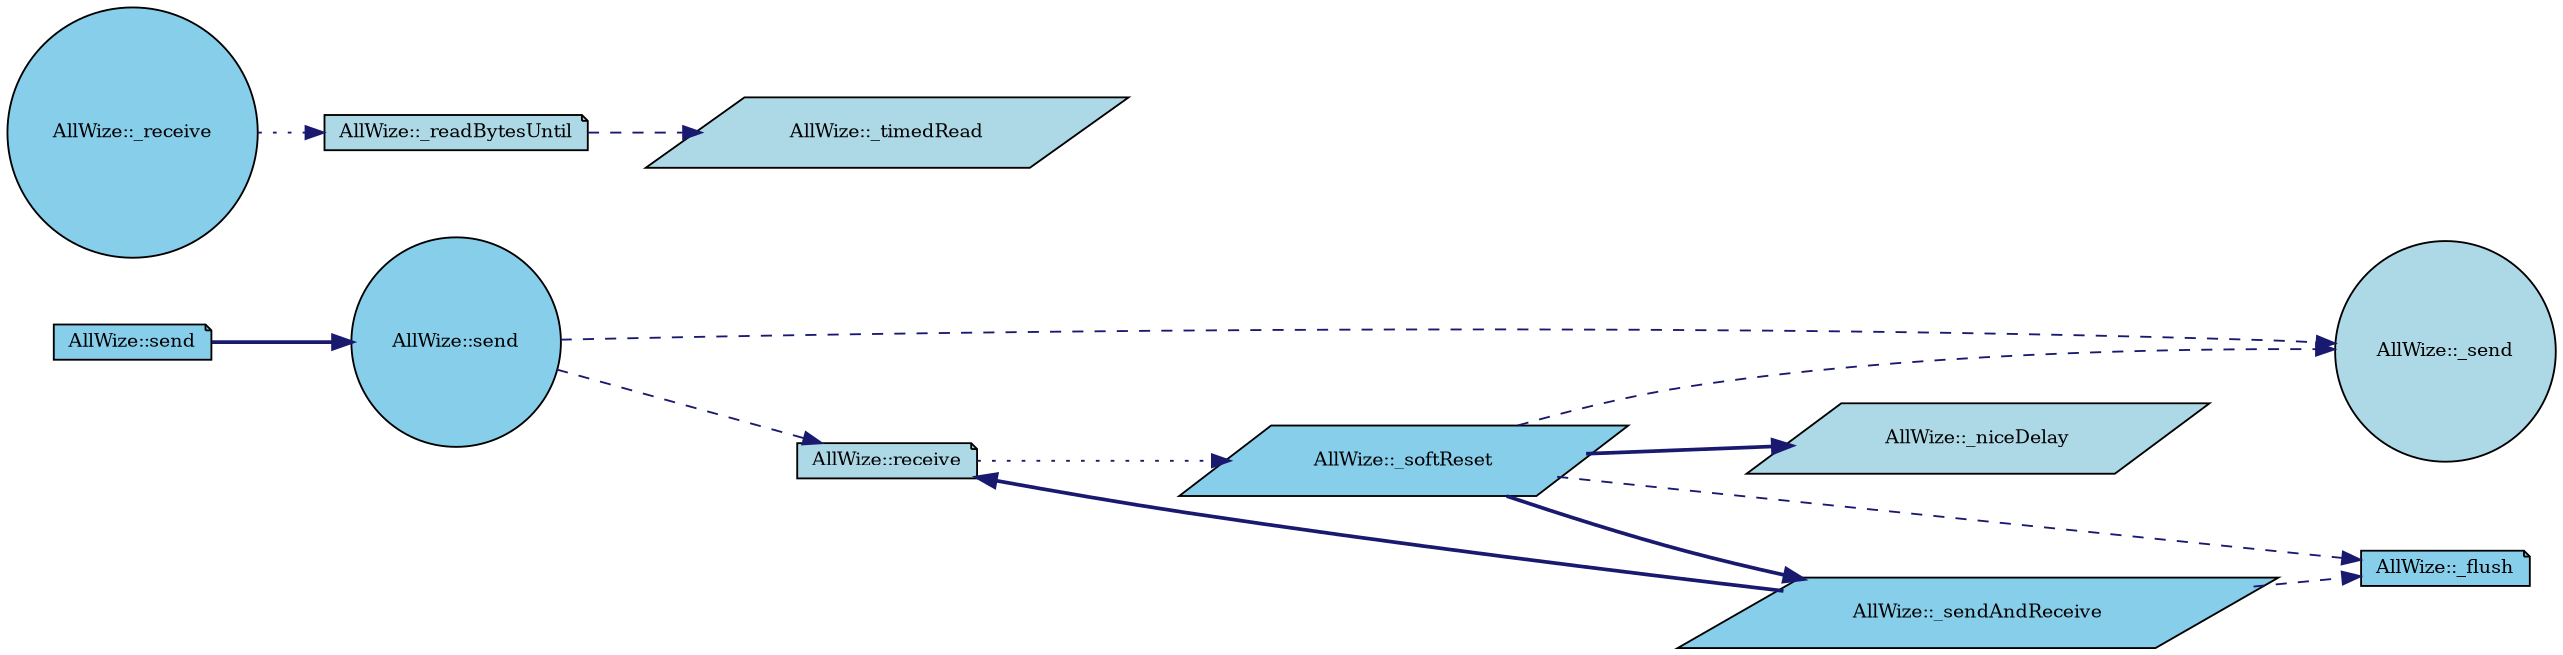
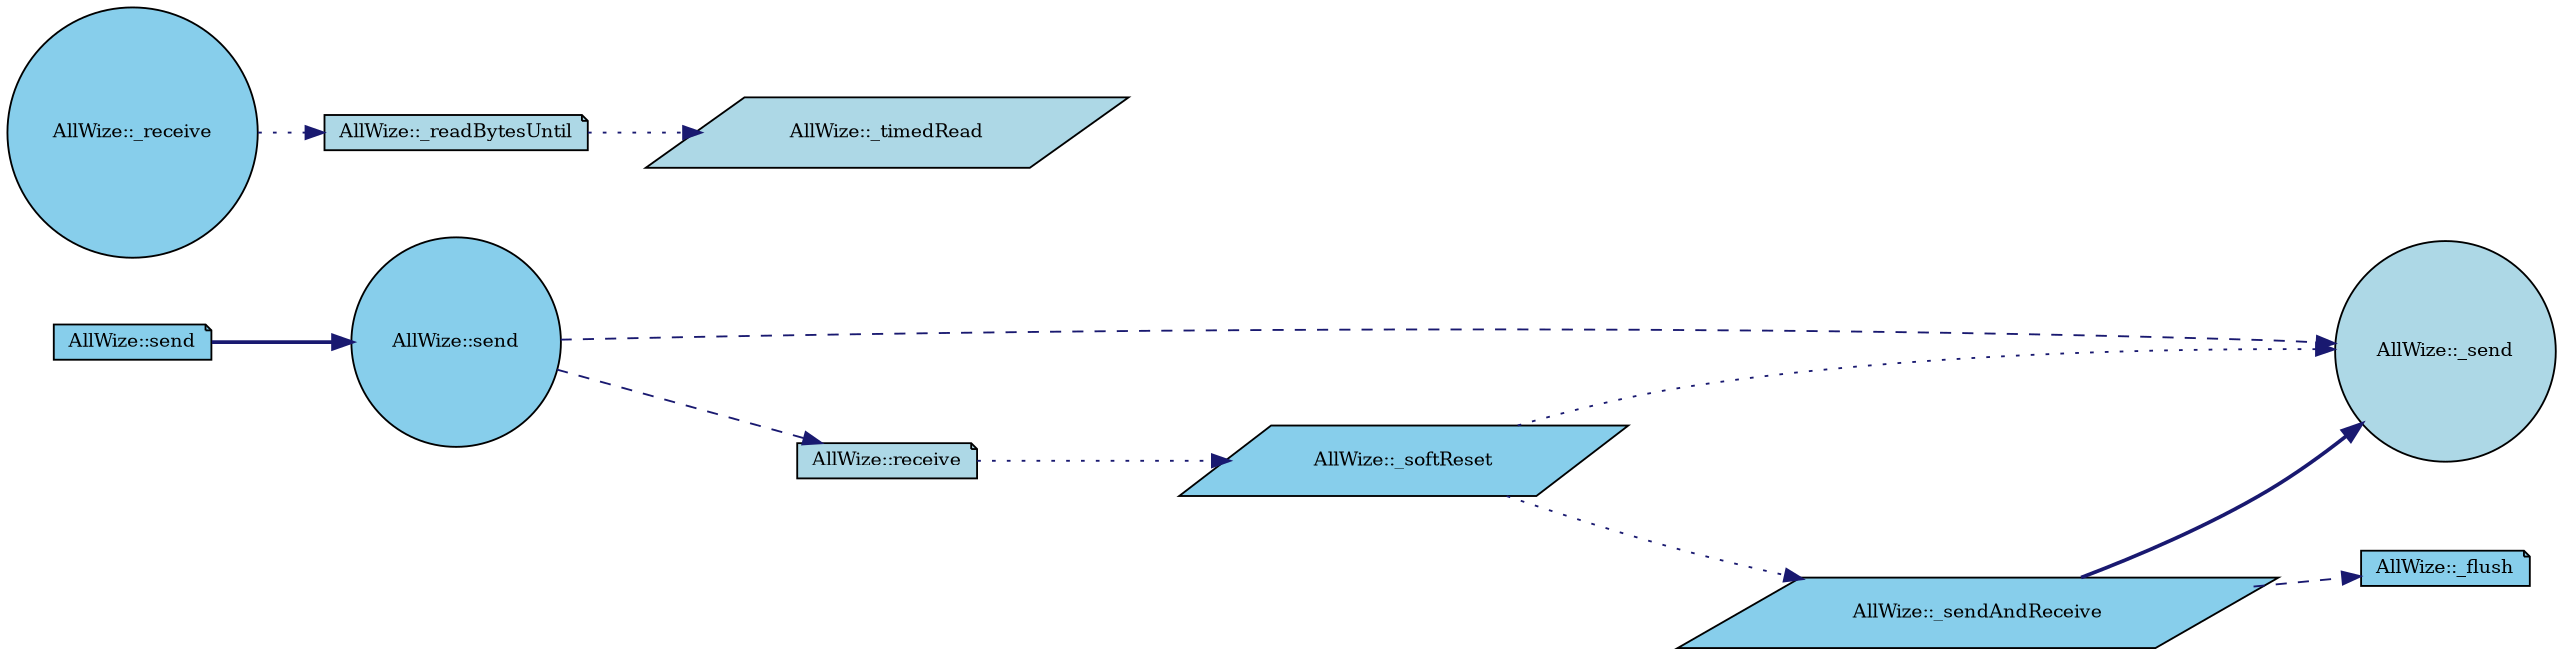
(635, 133) -> (635, 133)
(1914, 362) -> (1914, 362)
(1978, 439) -> none
(1950, 518) -> none
(1644, 540) -> (1644, 540)
(1389, 541) -> (2219, 517)
